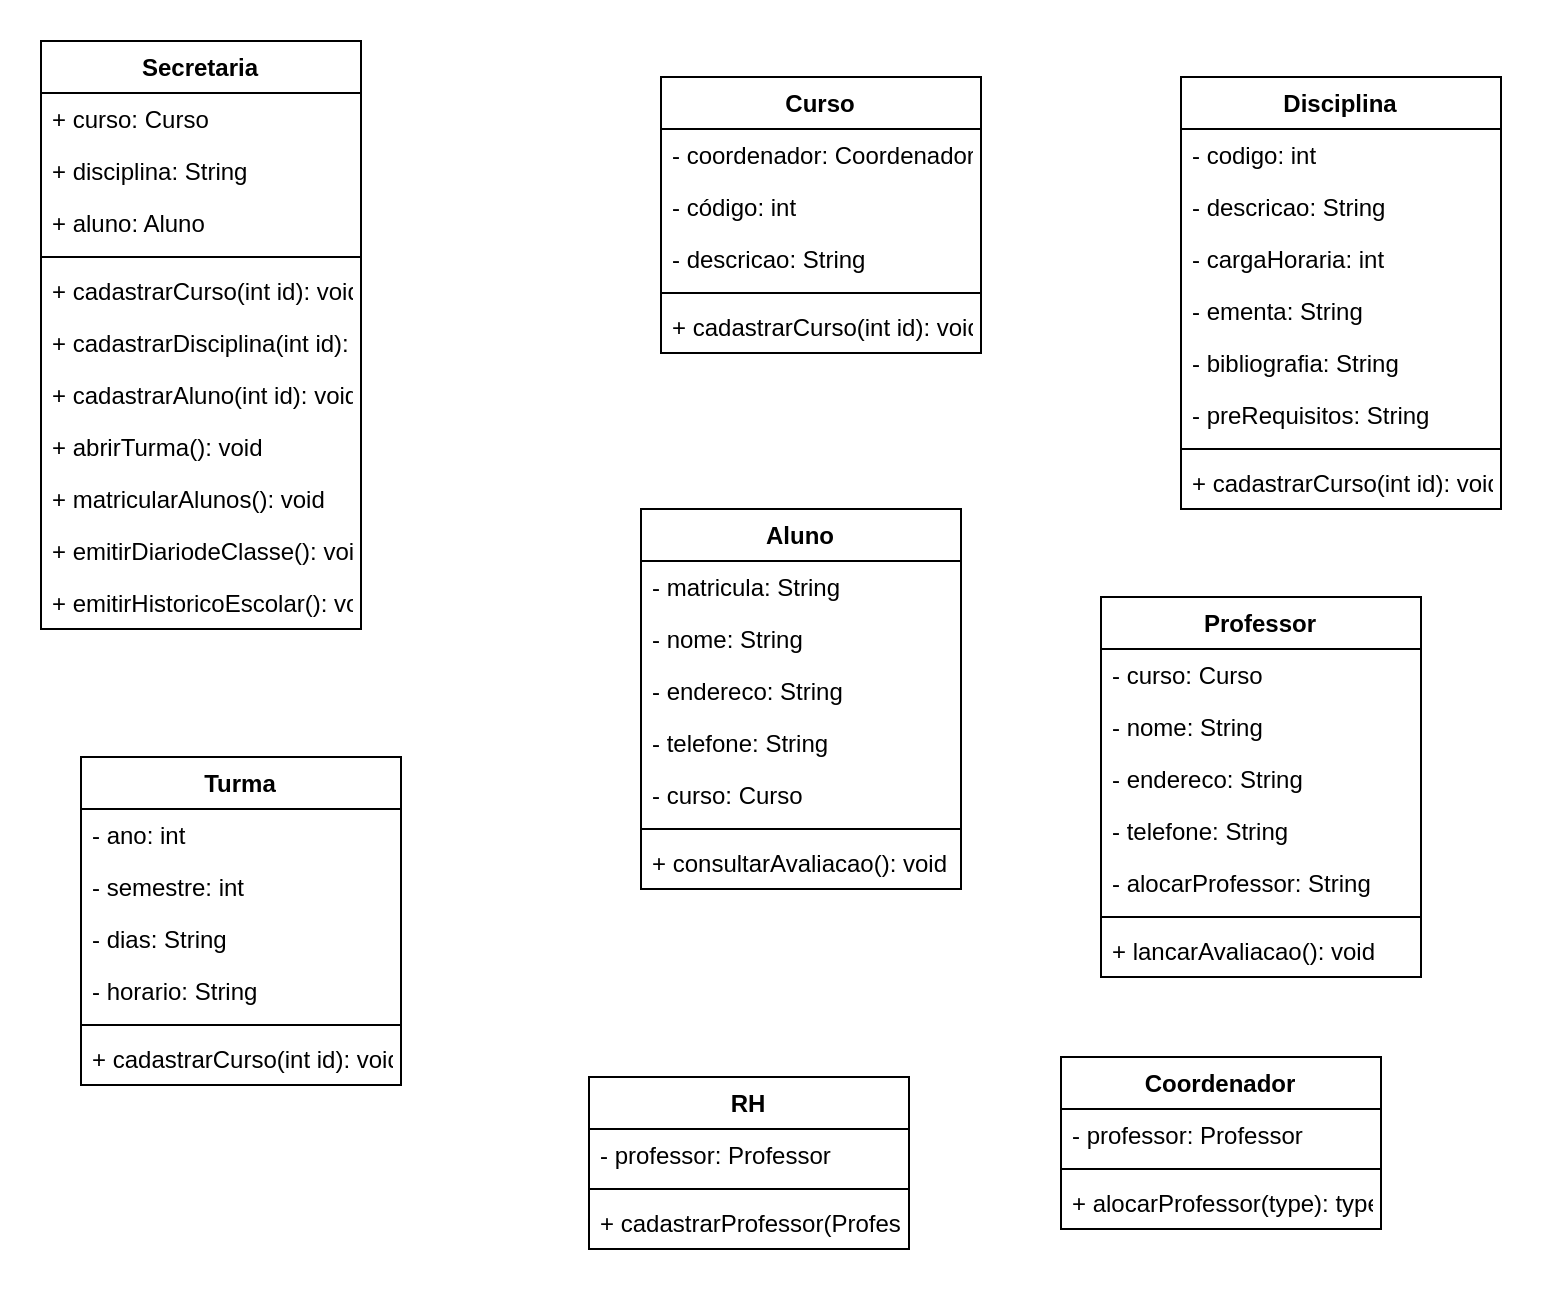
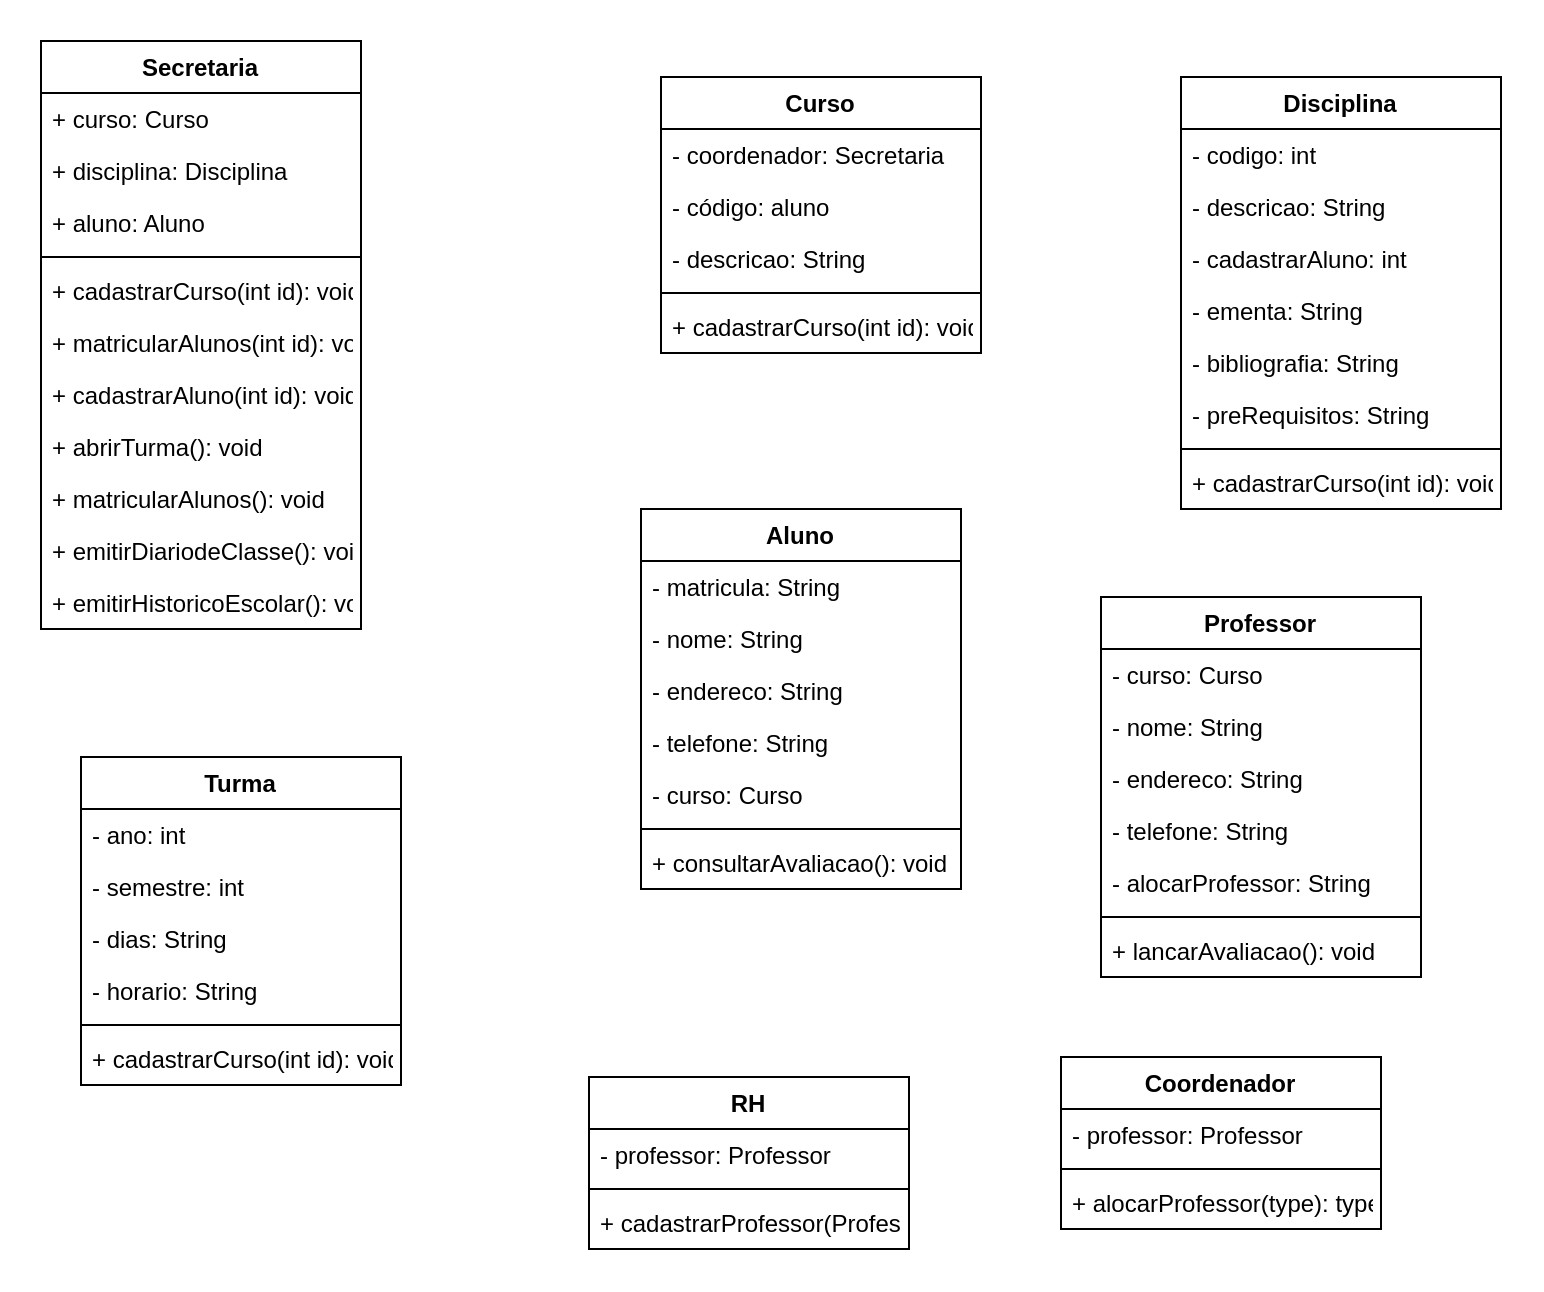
(837, 156) -> (828, 156)
(161, 172) -> (179, 172)
(744, 208) -> (757, 208)
(1304, 260) -> (1318, 260)
(253, 344) -> (236, 344)
